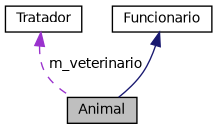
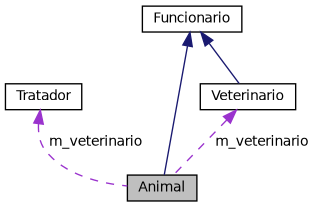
none -> (248, 97)
